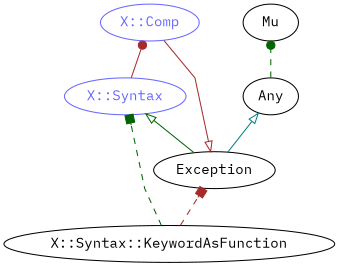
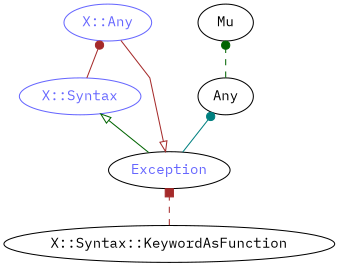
(150, 23) -> (108, 23)
(240, 137) -> (195, 136)
(214, 170) -> (169, 170)
(142, 177) -> none
